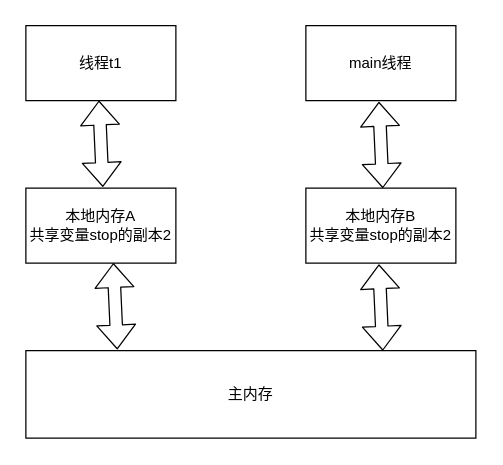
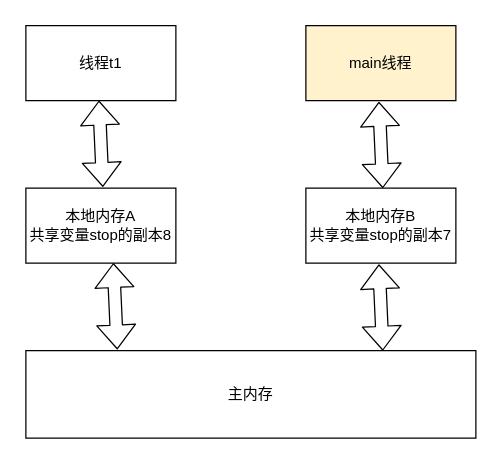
(381, 63) -> (381, 63)
(101, 226) -> (101, 226)
(381, 226) -> (381, 226)
